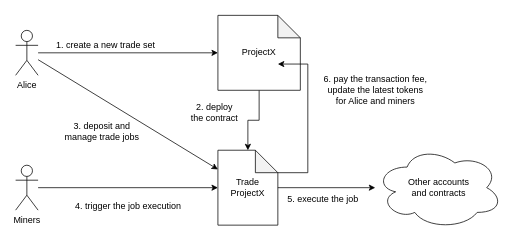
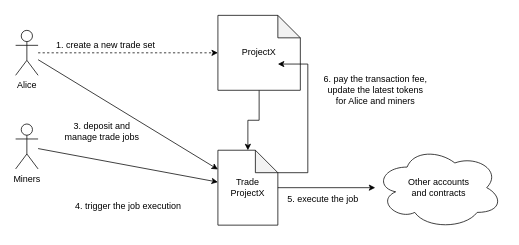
(125, 53) -> (125, 53)
(214, 113) -> none
(27, 188) -> (27, 147)
